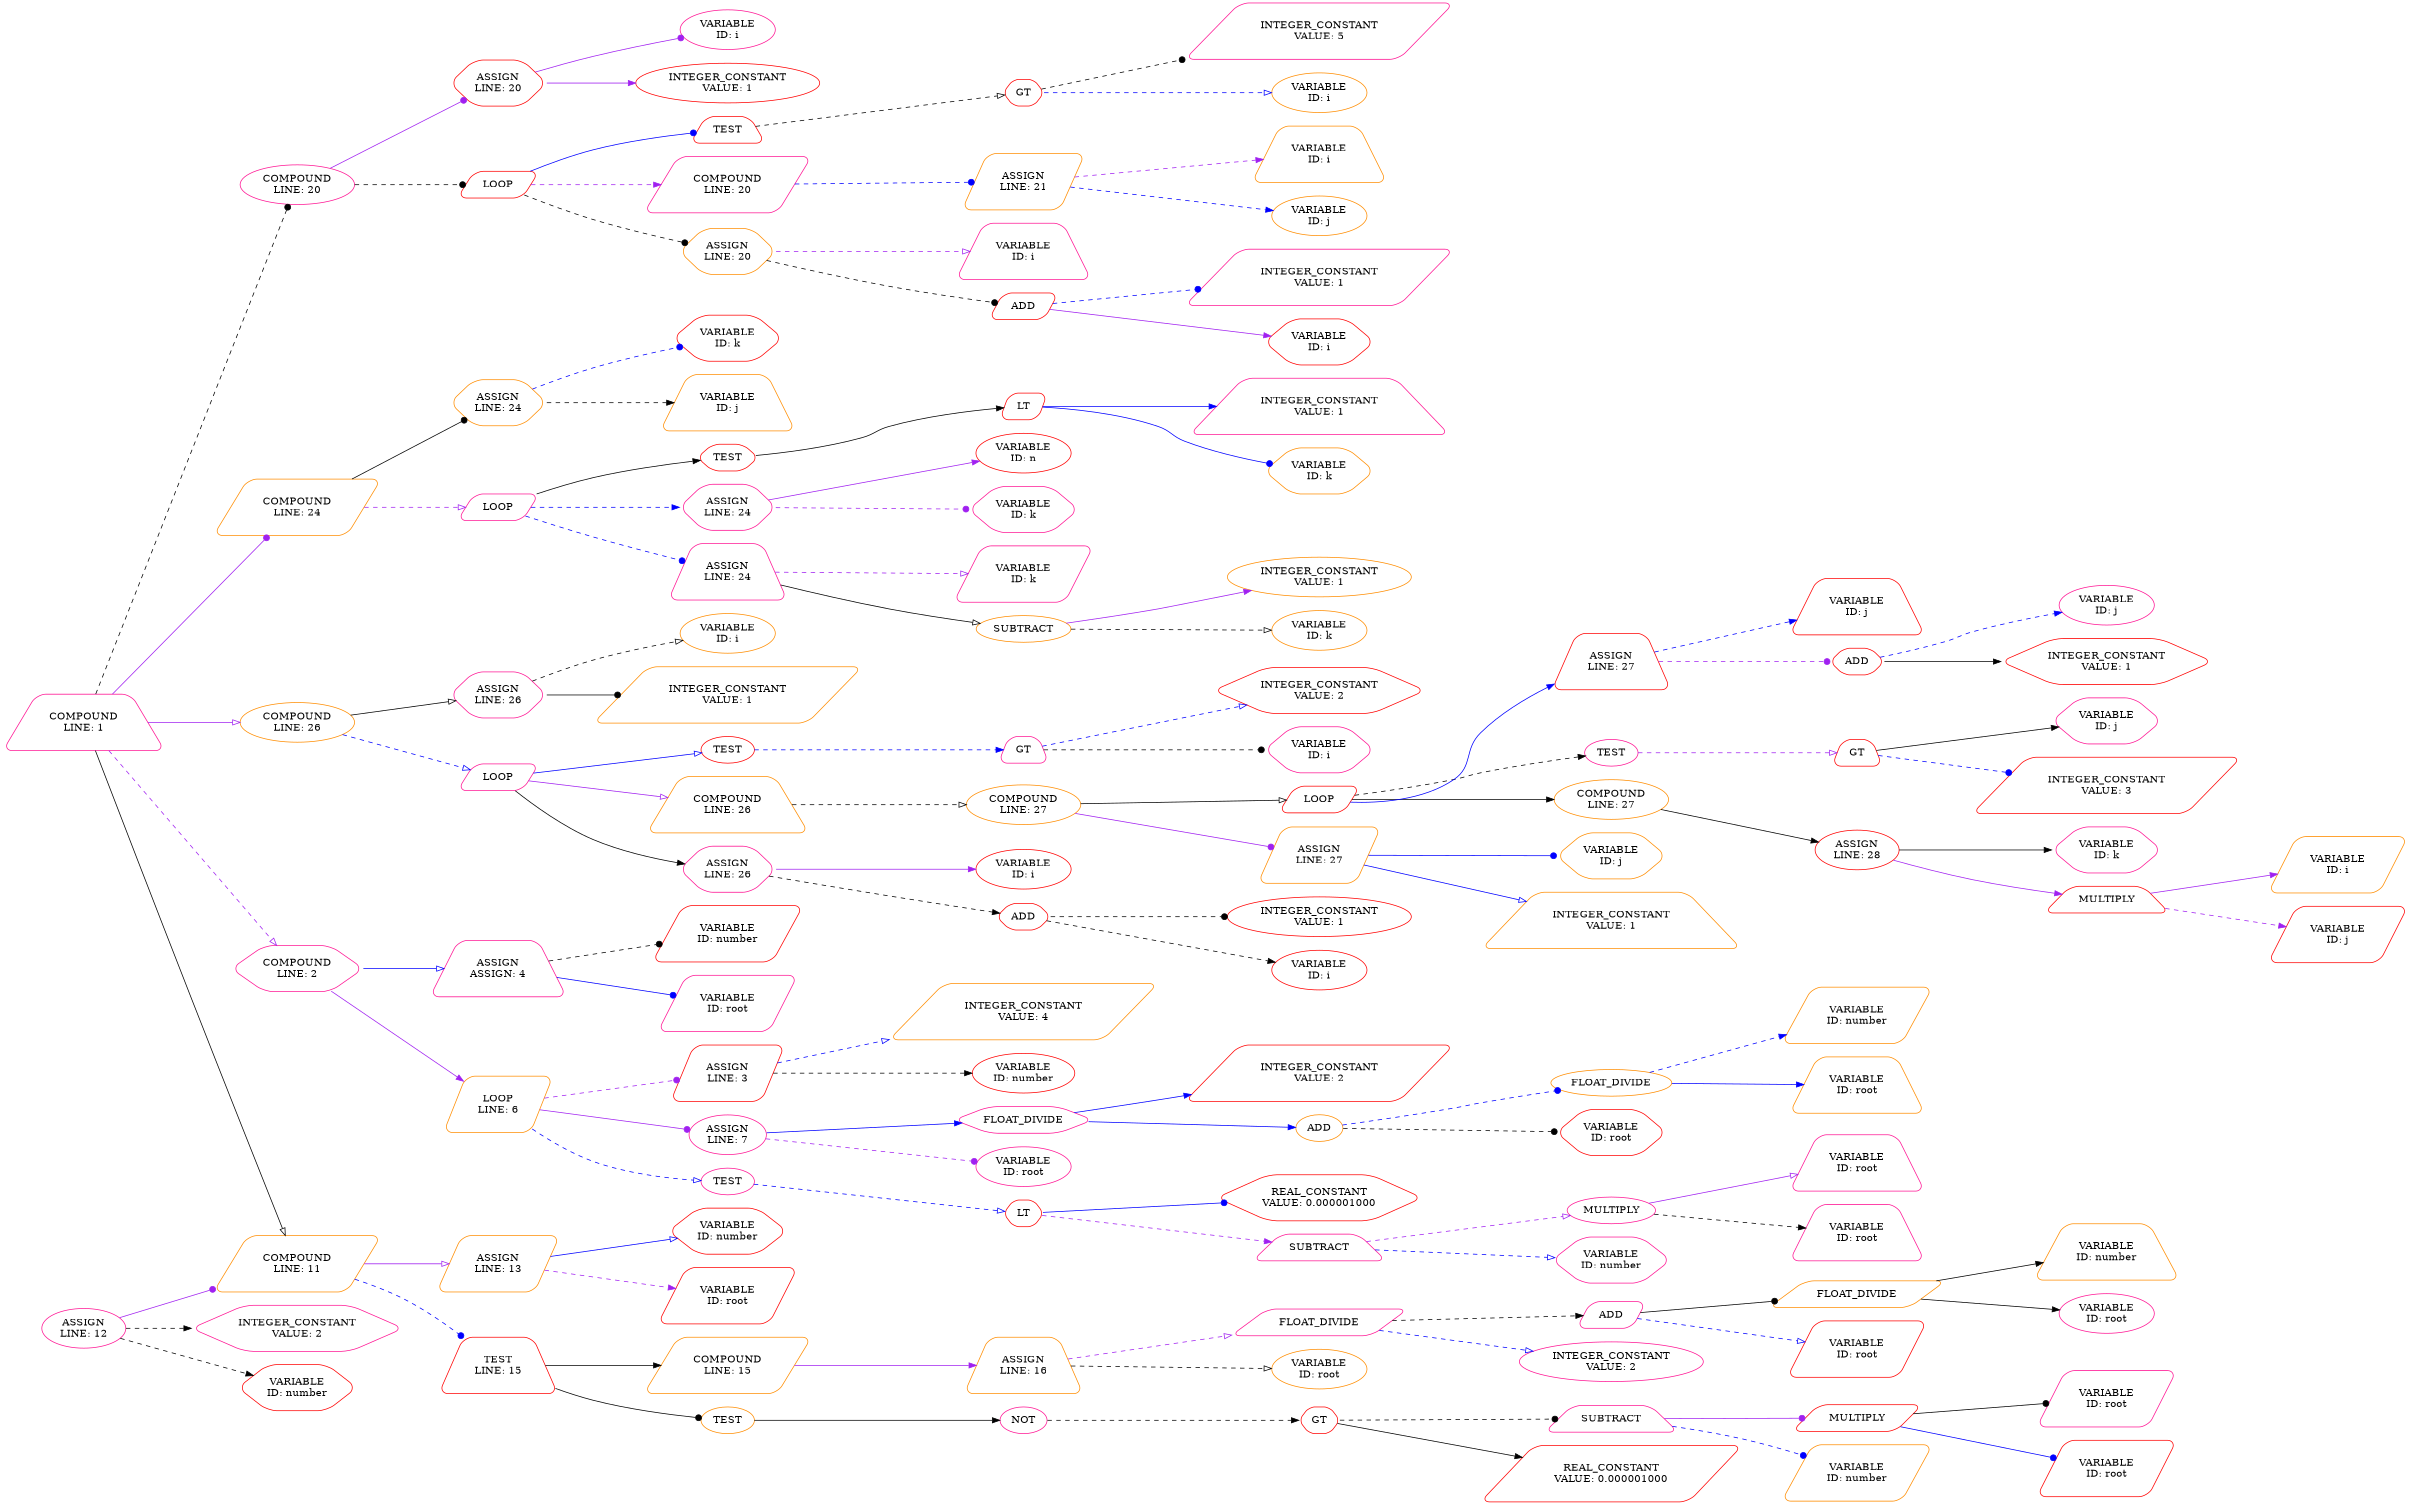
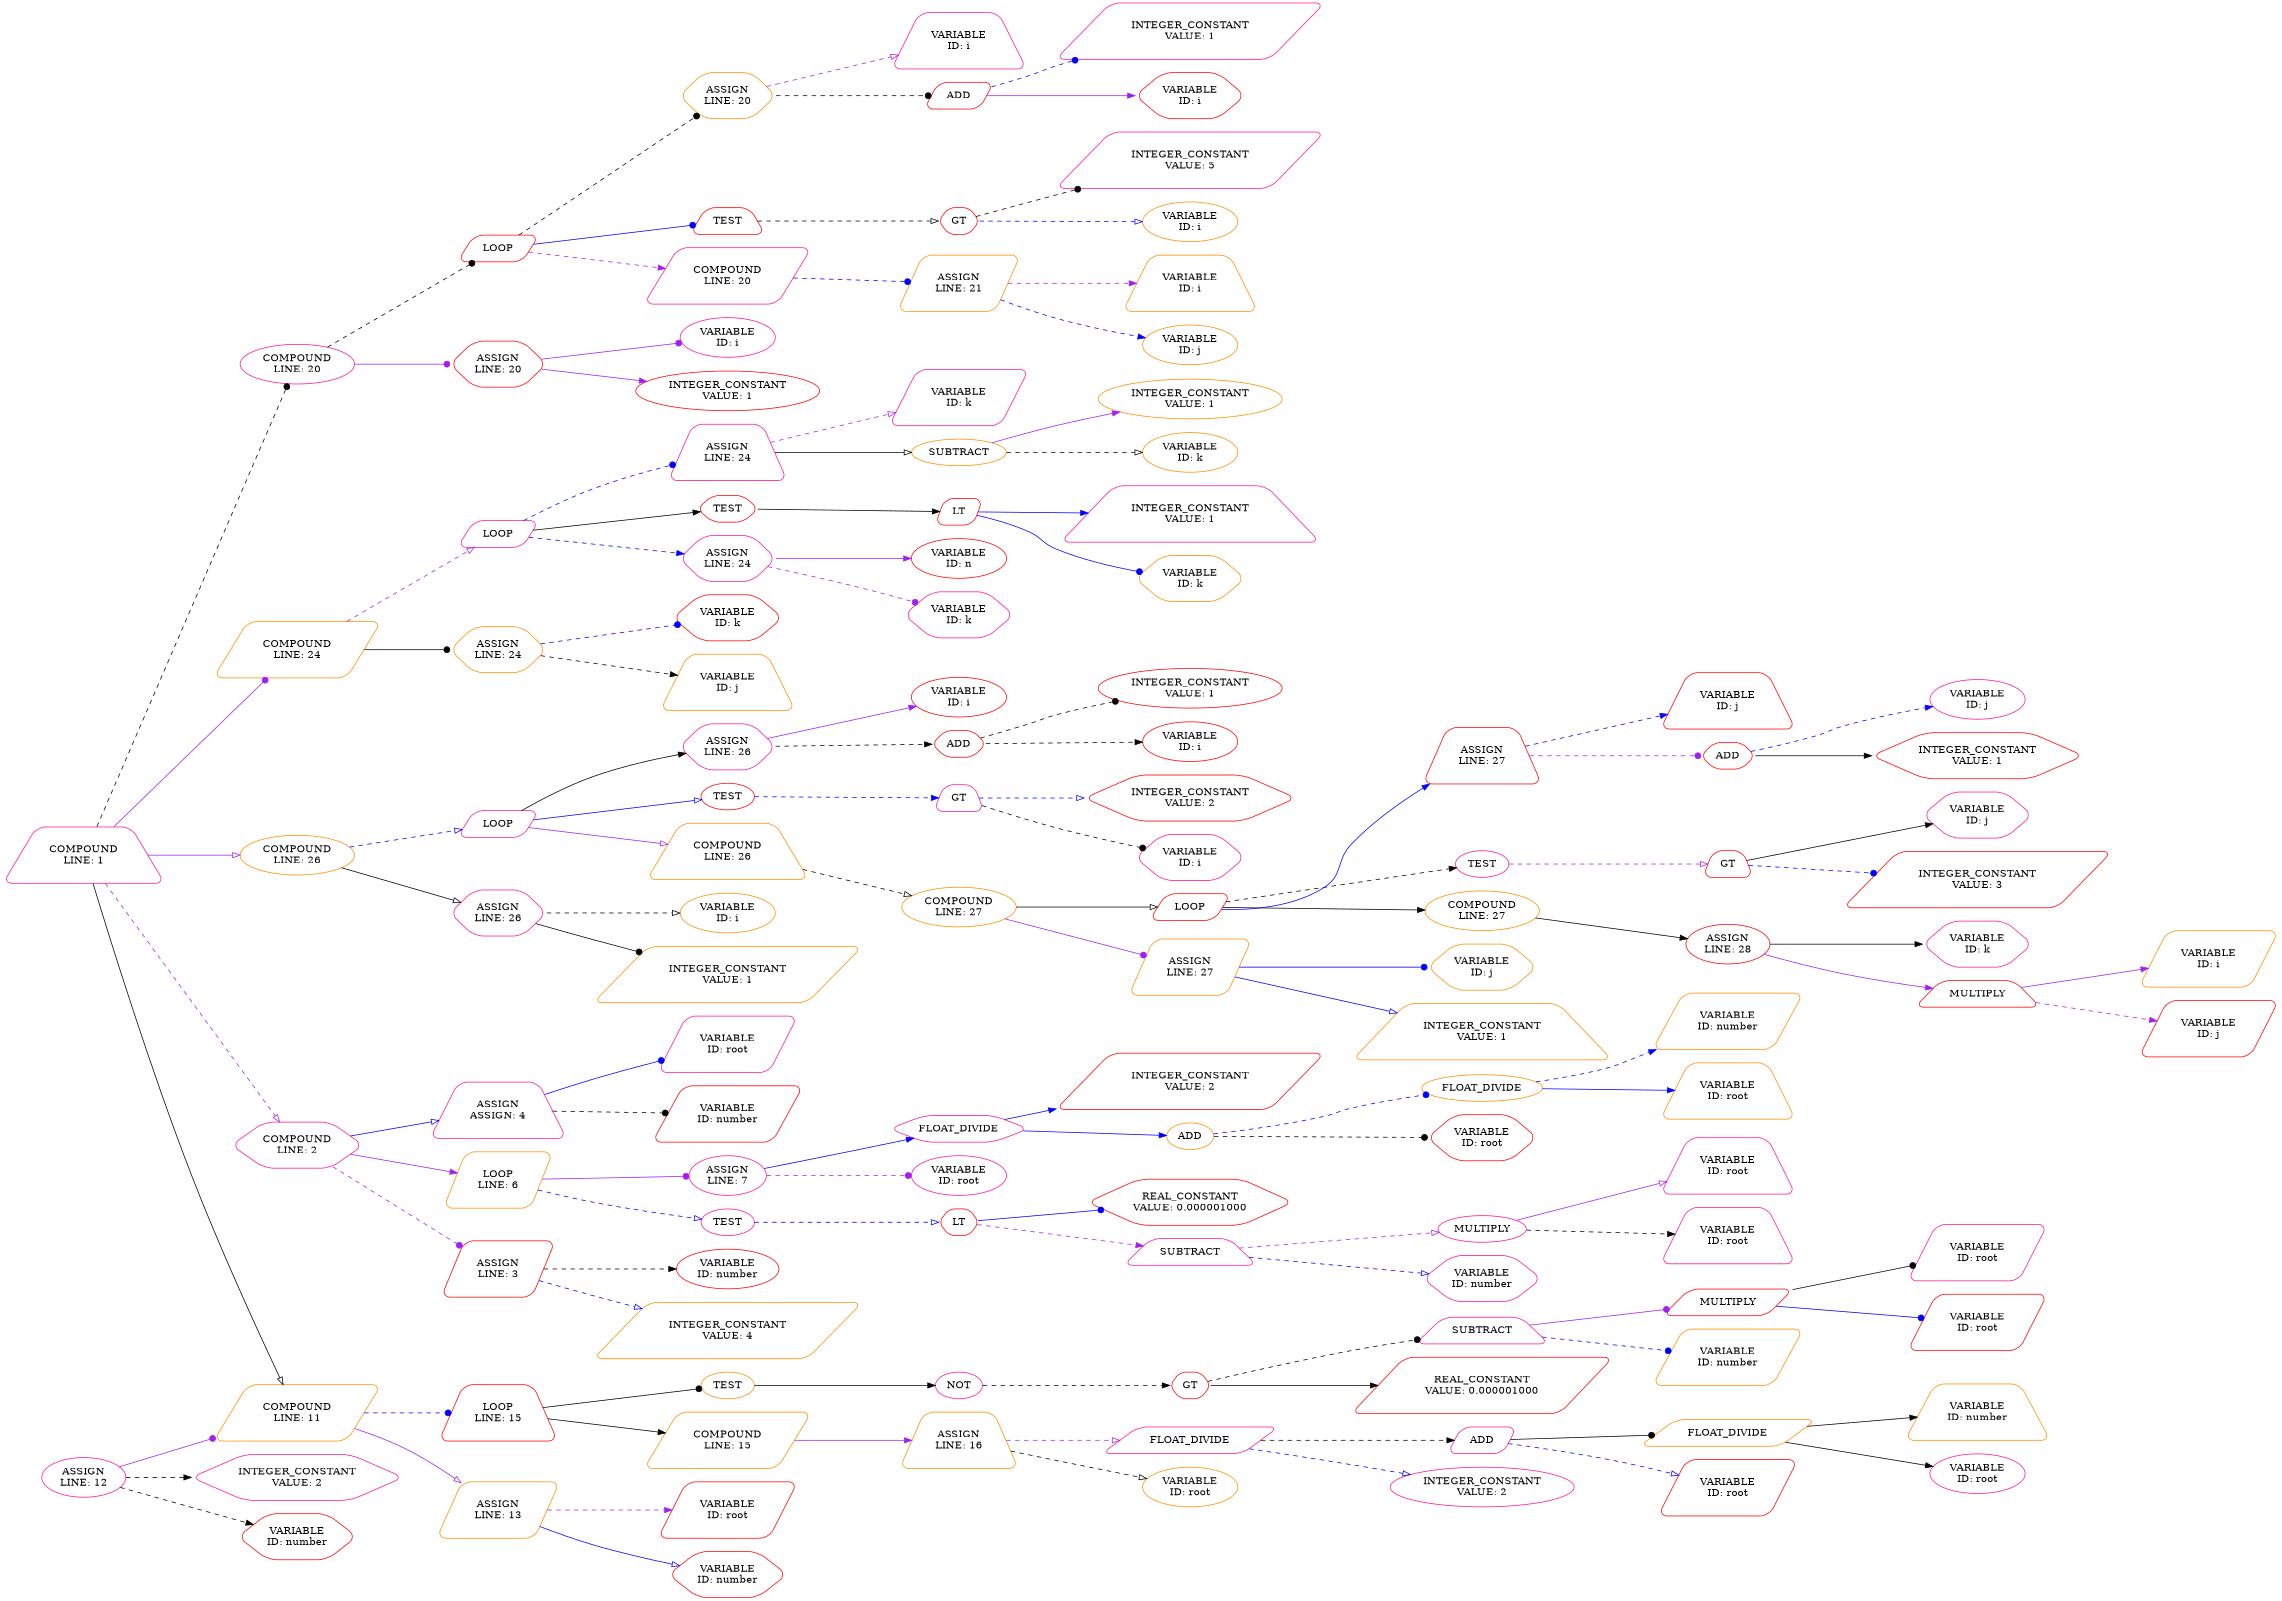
(609, 1089) -> (395, 1205)
(498, 1365) -> (498, 1413)
